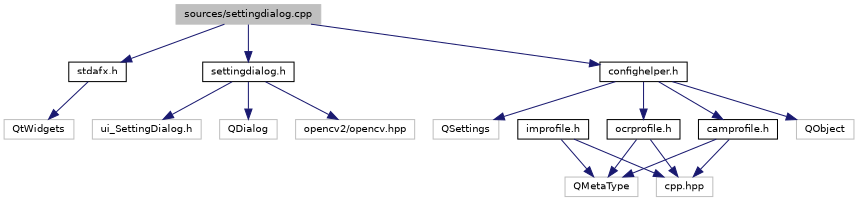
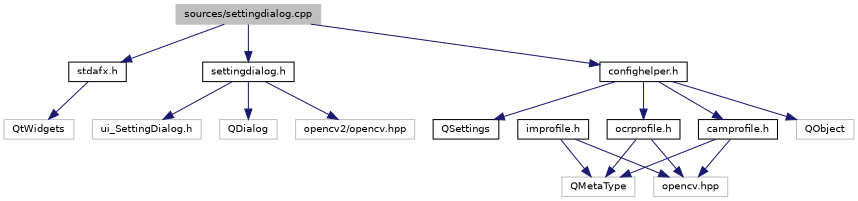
(466, 129) -> (466, 129)
(685, 187) -> (691, 187)
